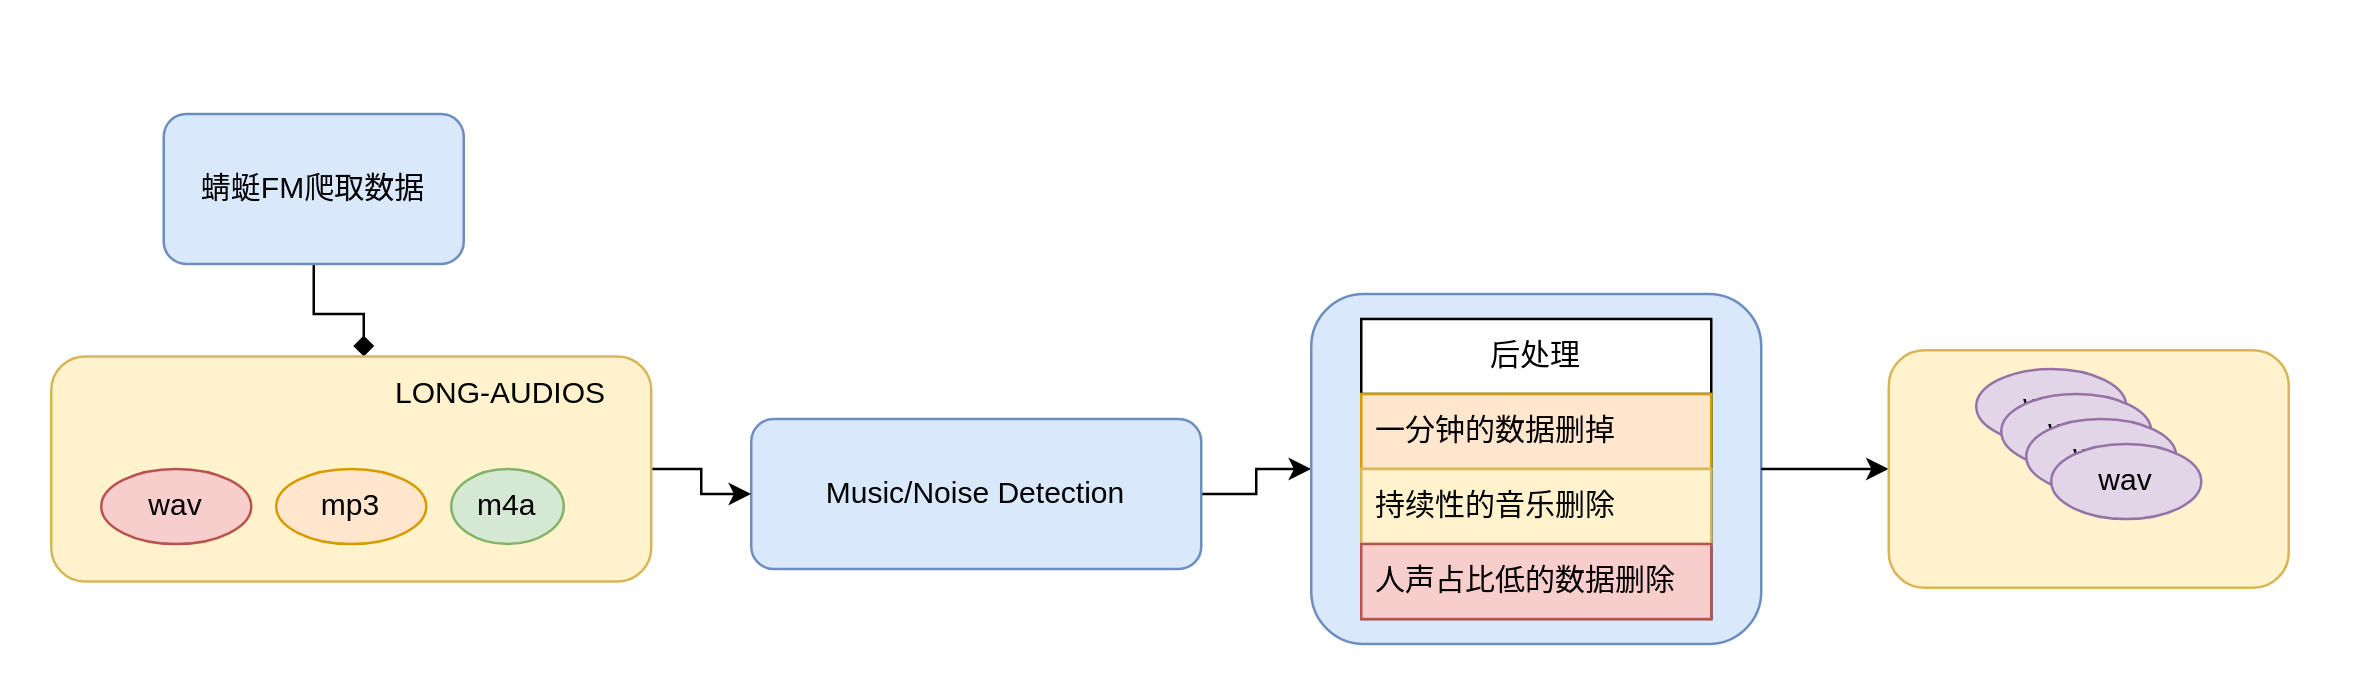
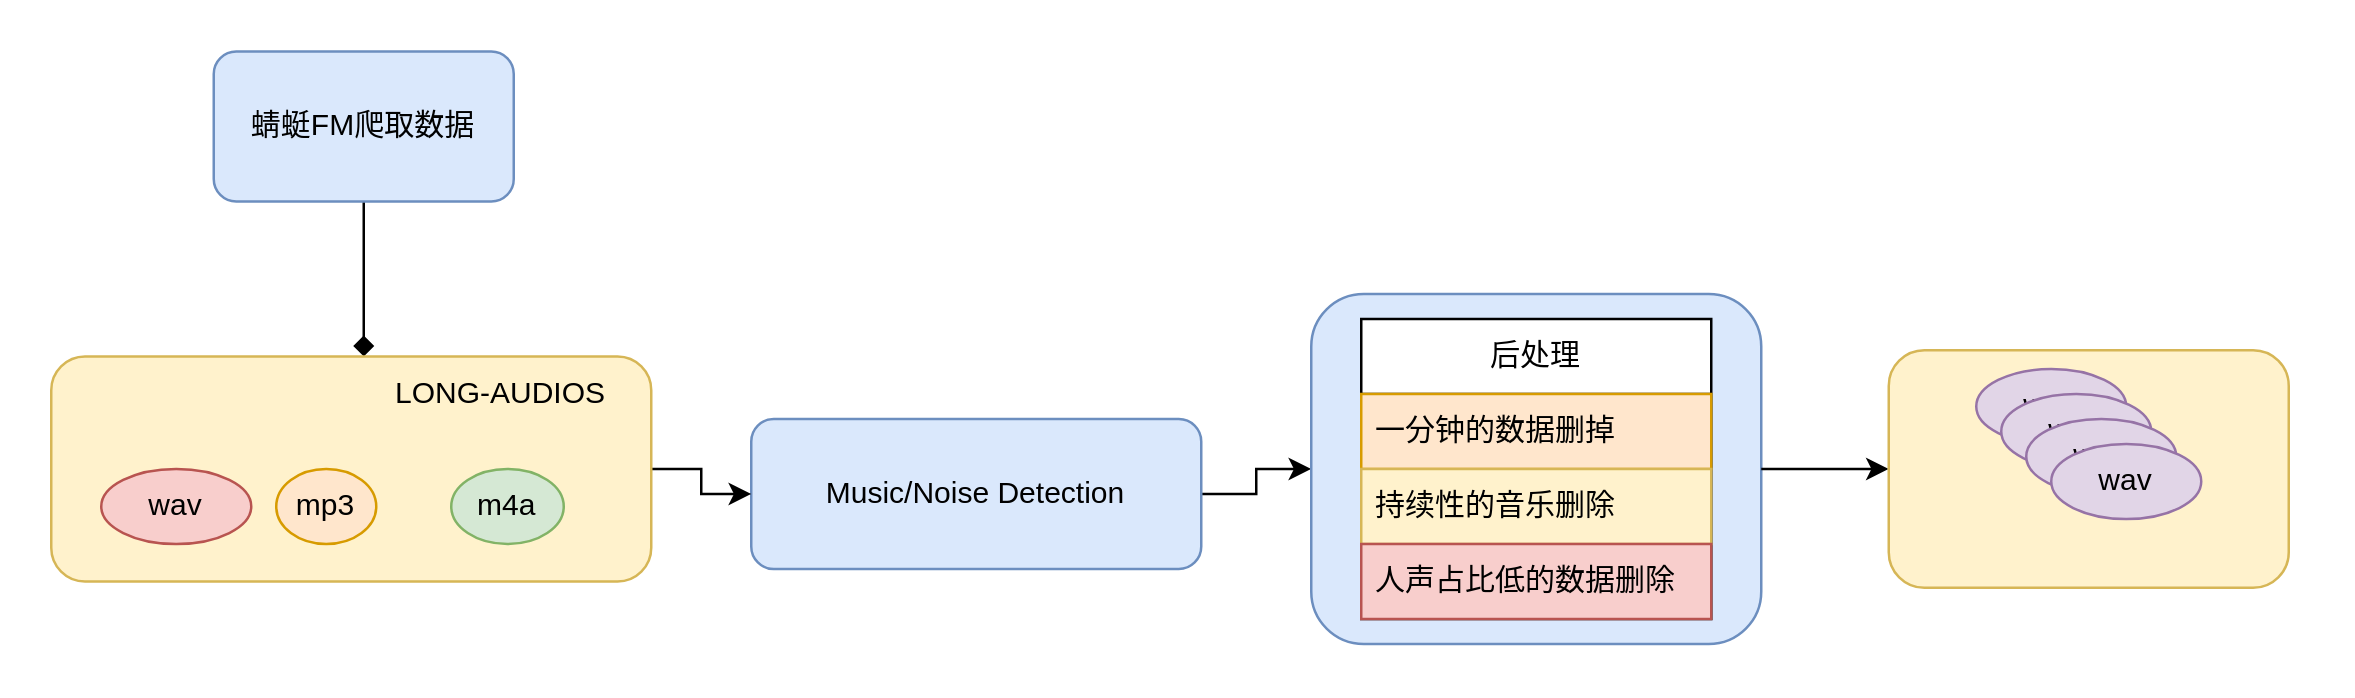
(314, 189) -> (364, 126)
(351, 506) -> (326, 506)
